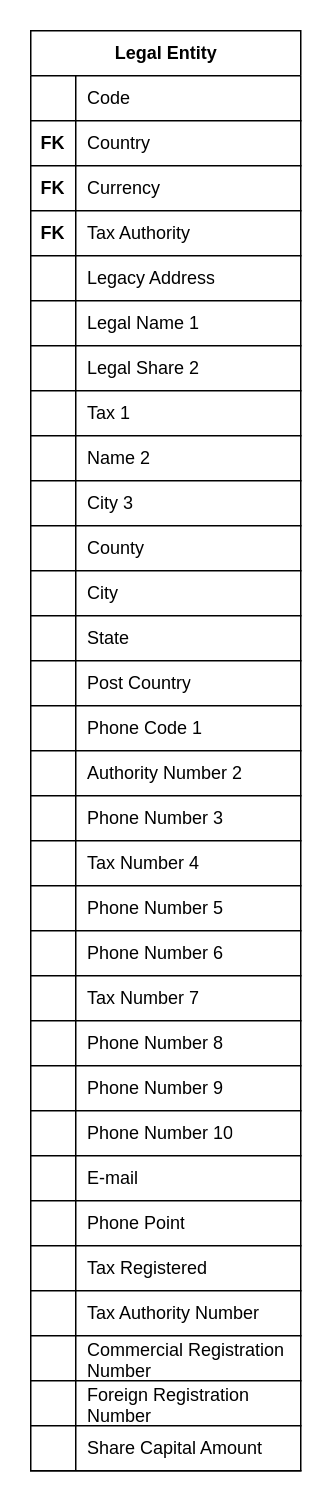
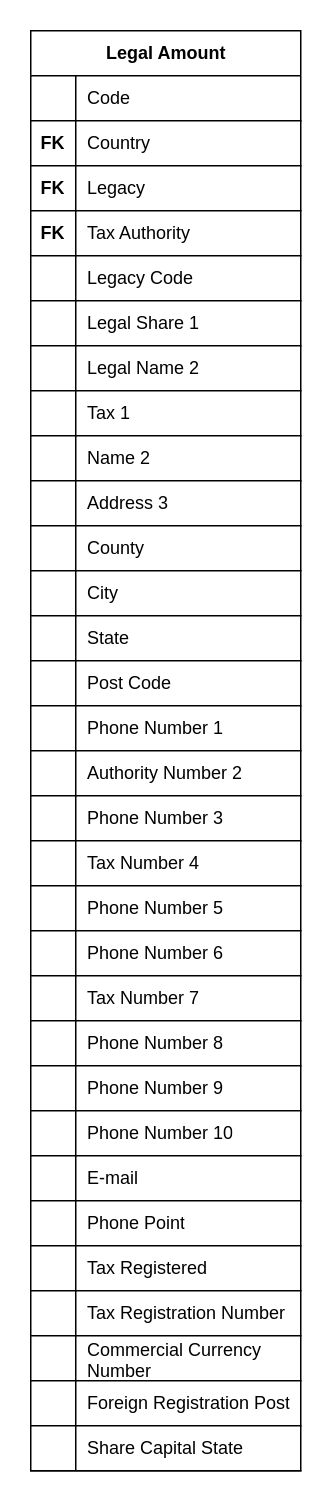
(167, 53) -> (167, 53)
(128, 188) -> (118, 188)
(156, 278) -> (141, 278)
(141, 323) -> (146, 323)
(146, 368) -> (141, 368)
(113, 503) -> (131, 503)
(146, 683) -> (131, 683)
(144, 728) -> (154, 728)
(182, 1313) -> (194, 1313)
(194, 1358) -> (194, 1358)
(194, 1403) -> (194, 1403)
(179, 1448) -> (174, 1448)
